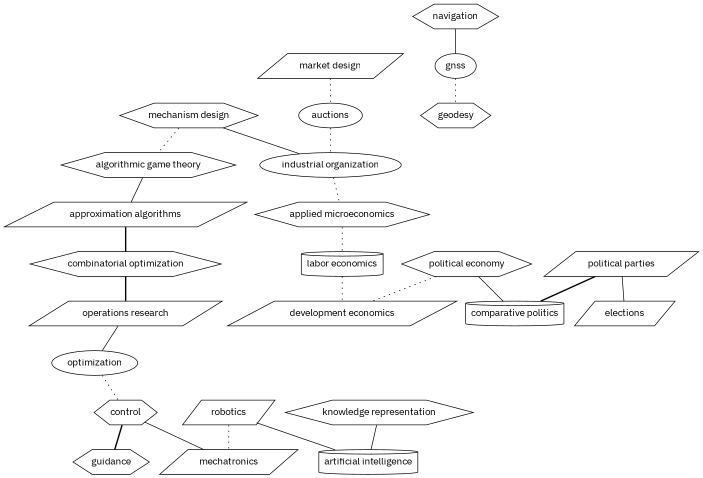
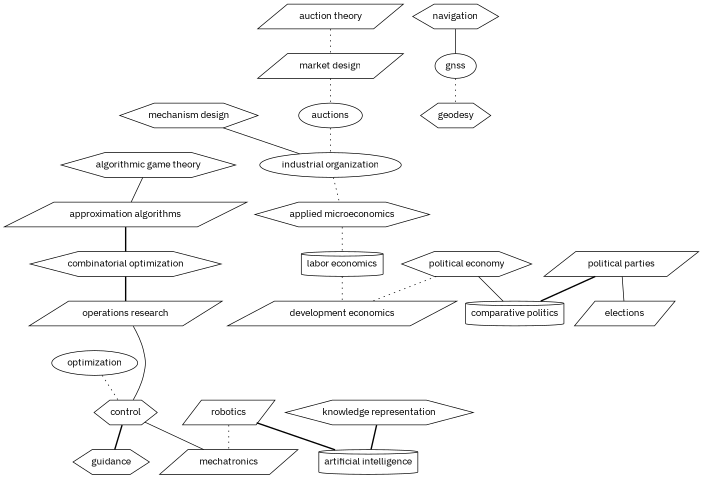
none -> (331, 16)
(169, 140) -> none
(110, 338) -> (145, 363)
(296, 436) -> (296, 436)
(374, 437) -> (374, 437)
